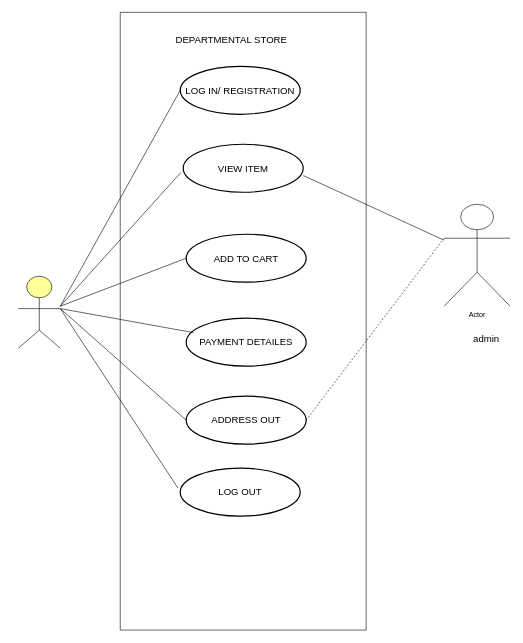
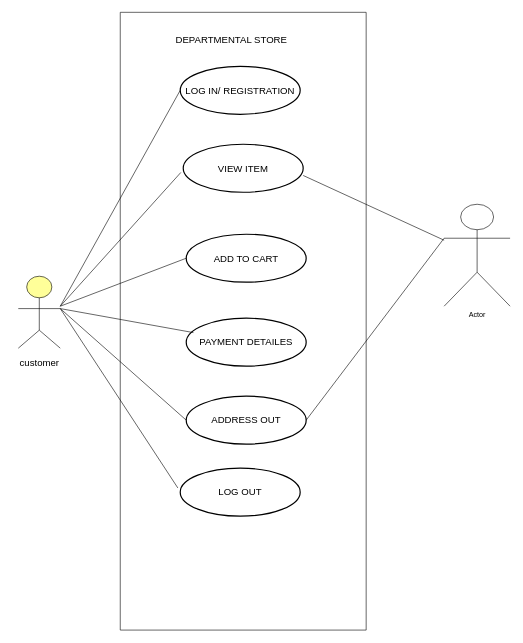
(375, 330) -> (375, 330)
(486, 339) -> none
none -> (39, 363)
